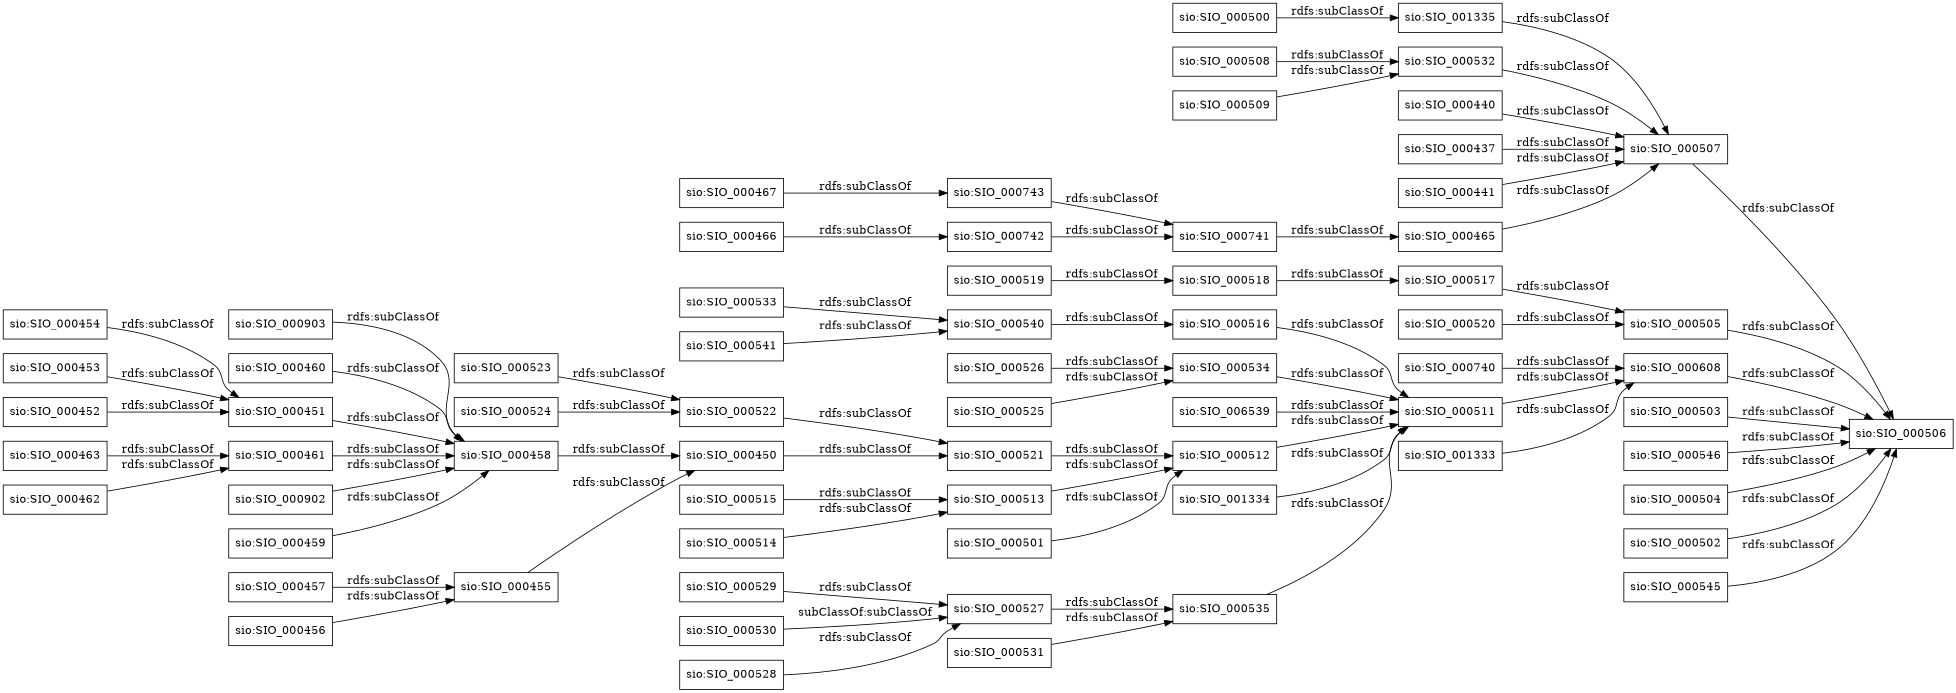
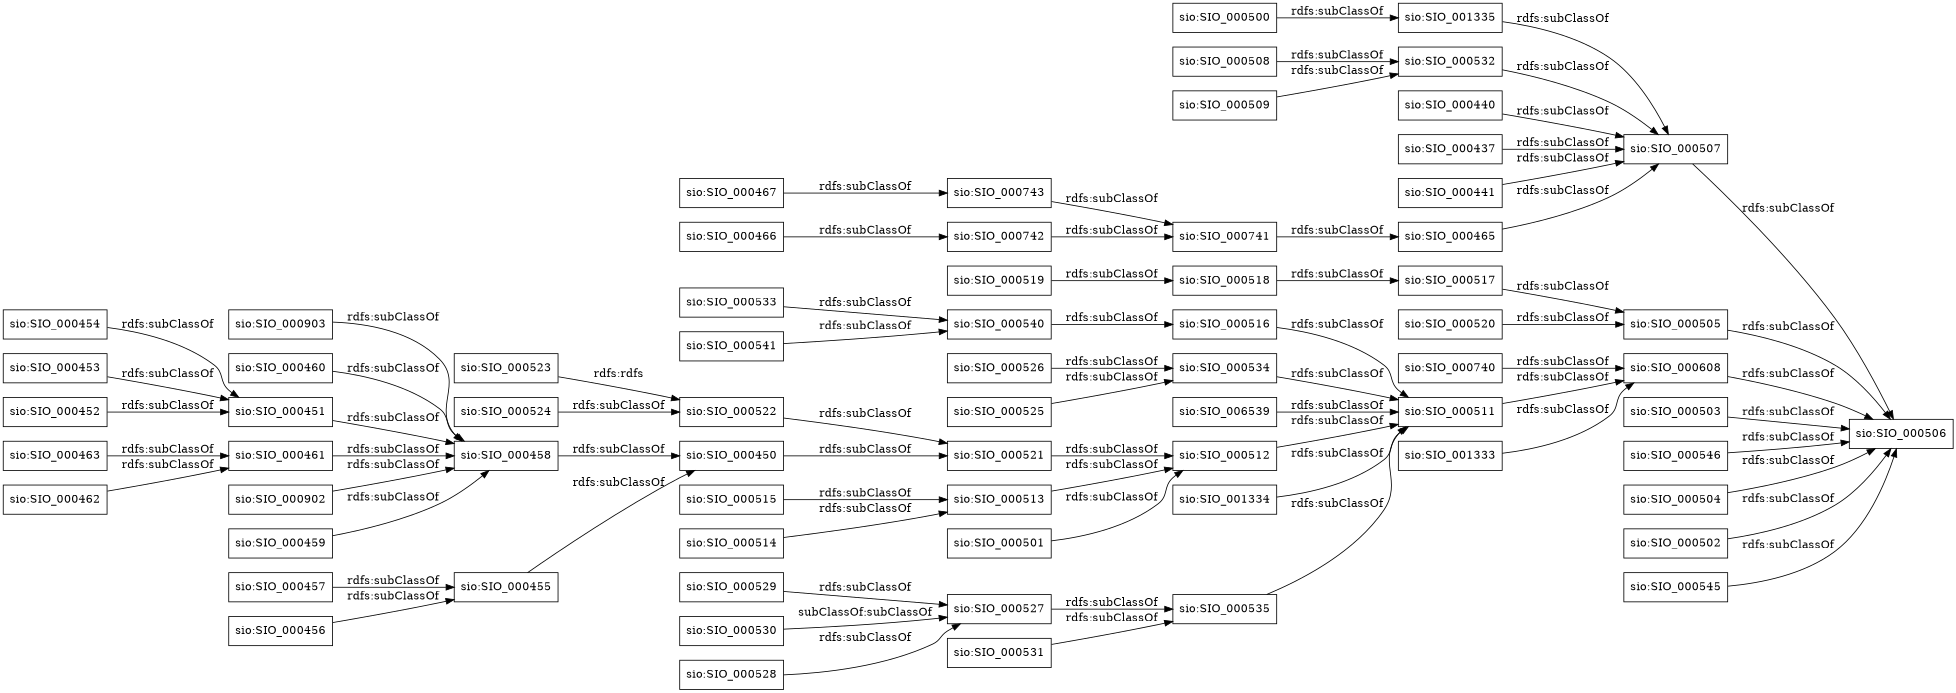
(619, 374) -> (619, 374)
